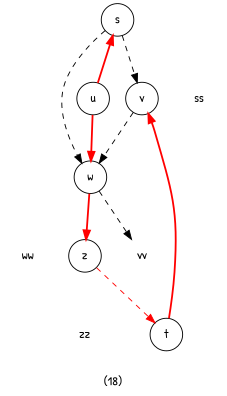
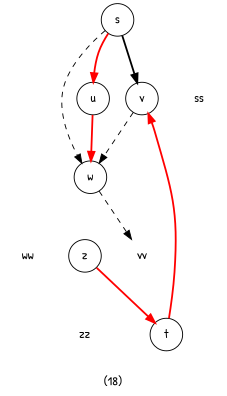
(128, 55) -> (128, 55)
(104, 64) -> (99, 52)
(88, 212) -> none
(122, 292) -> (122, 292)
